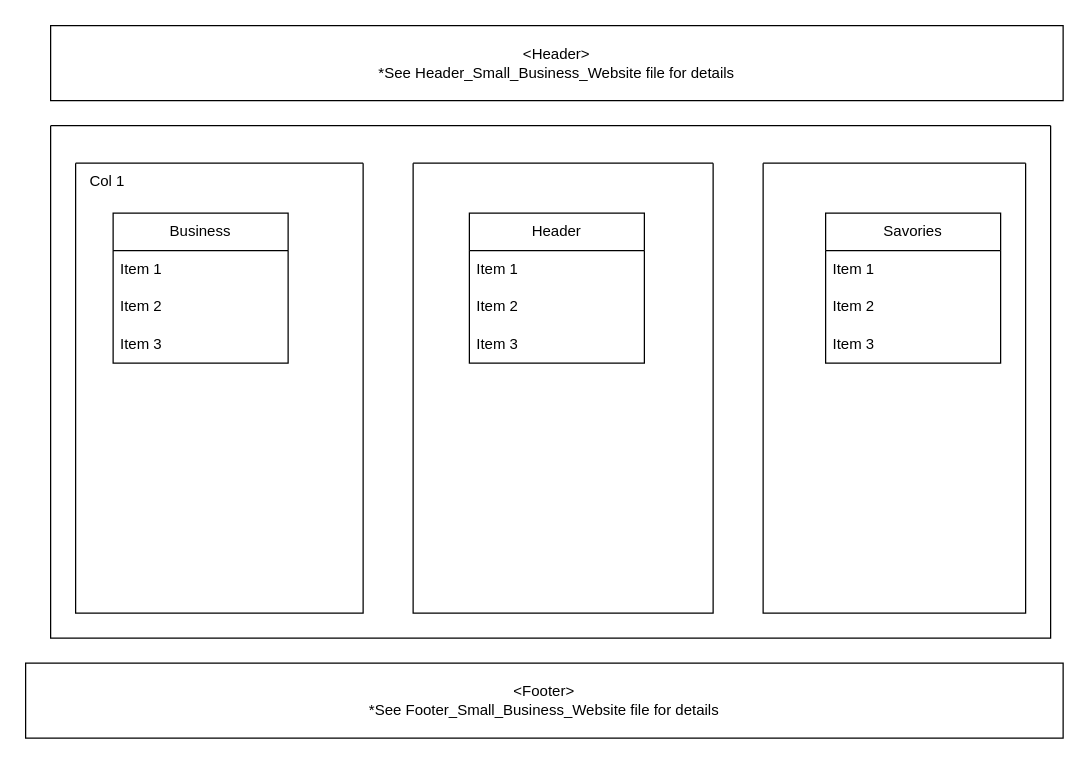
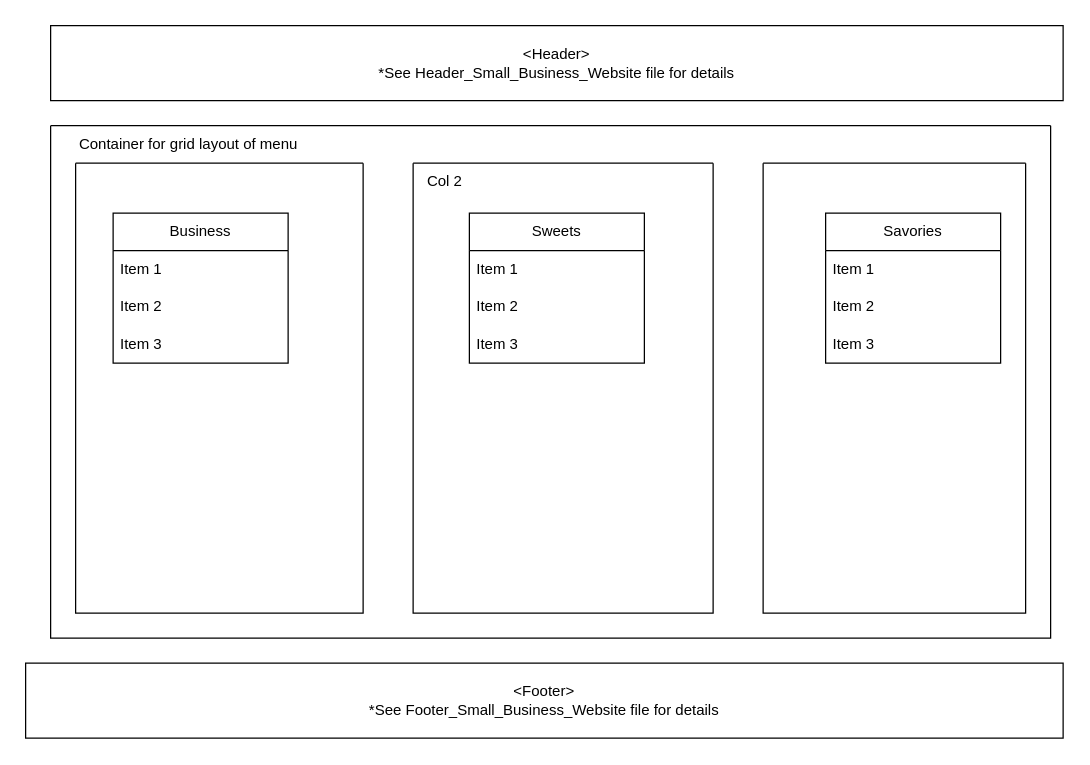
none -> (188, 144)
(107, 182) -> none
none -> (444, 182)
(557, 232) -> (557, 232)
